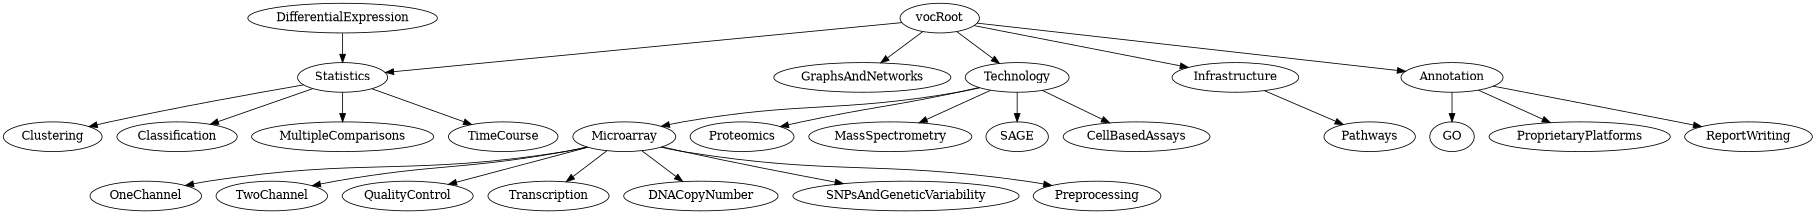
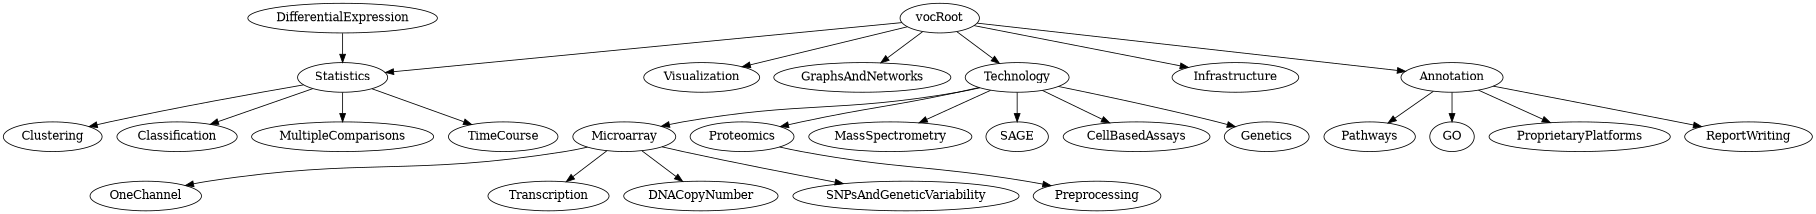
none -> (702, 77)
(1300, 106) -> (1414, 105)
none -> (1267, 137)
(852, 167) -> (911, 167)
(272, 196) -> none
(408, 196) -> none
